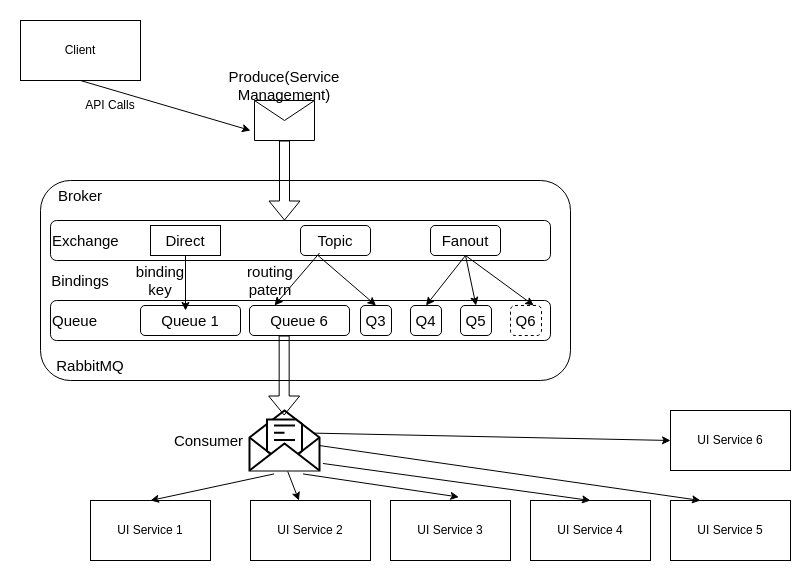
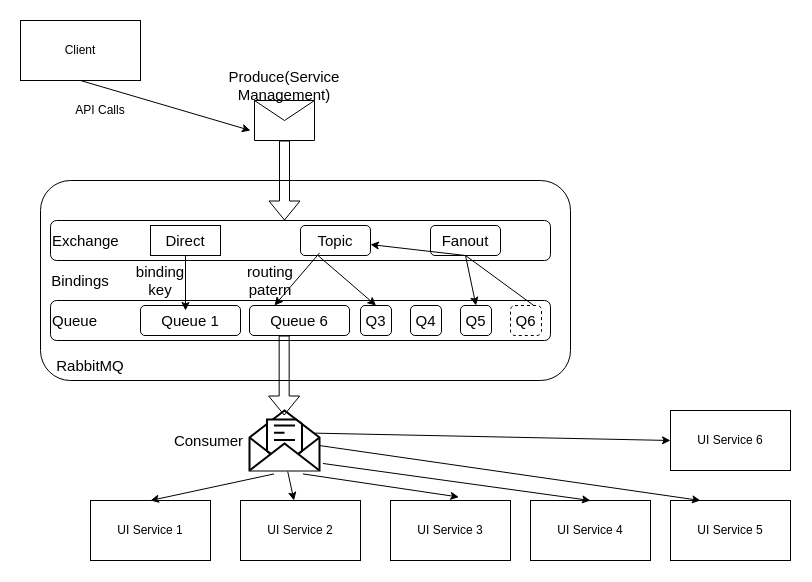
(111, 106) -> (101, 111)
(81, 196) -> none
(447, 279) -> (420, 250)
(527, 301) -> (529, 302)
(311, 531) -> (301, 531)
